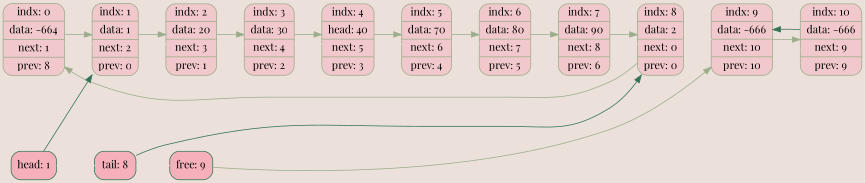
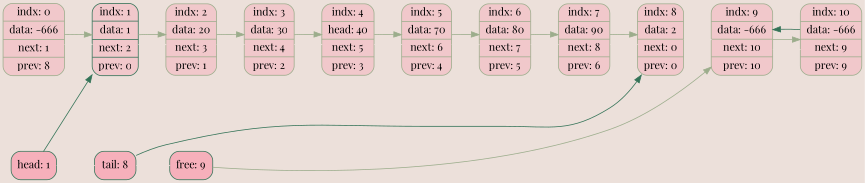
(34, 30) -> (34, 30)
(115, 40) -> (115, 40)
(356, 97) -> none
